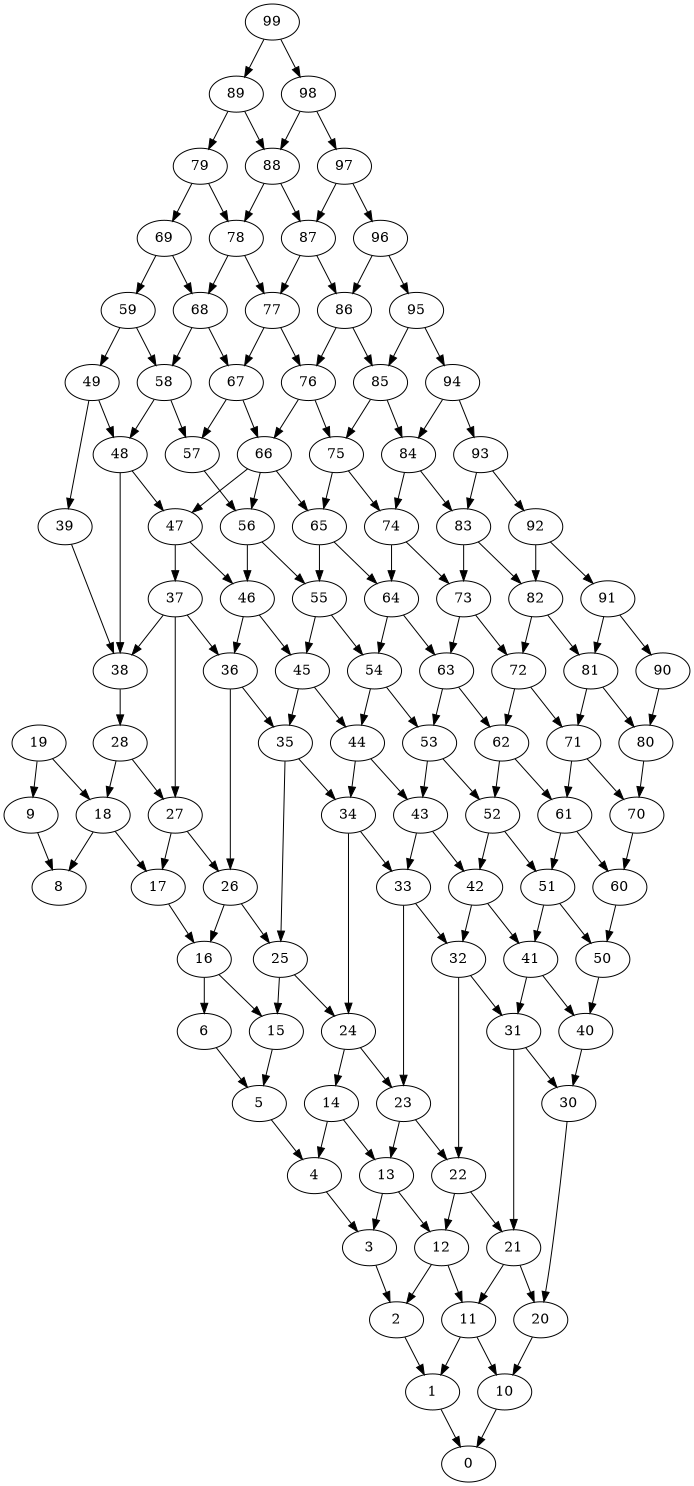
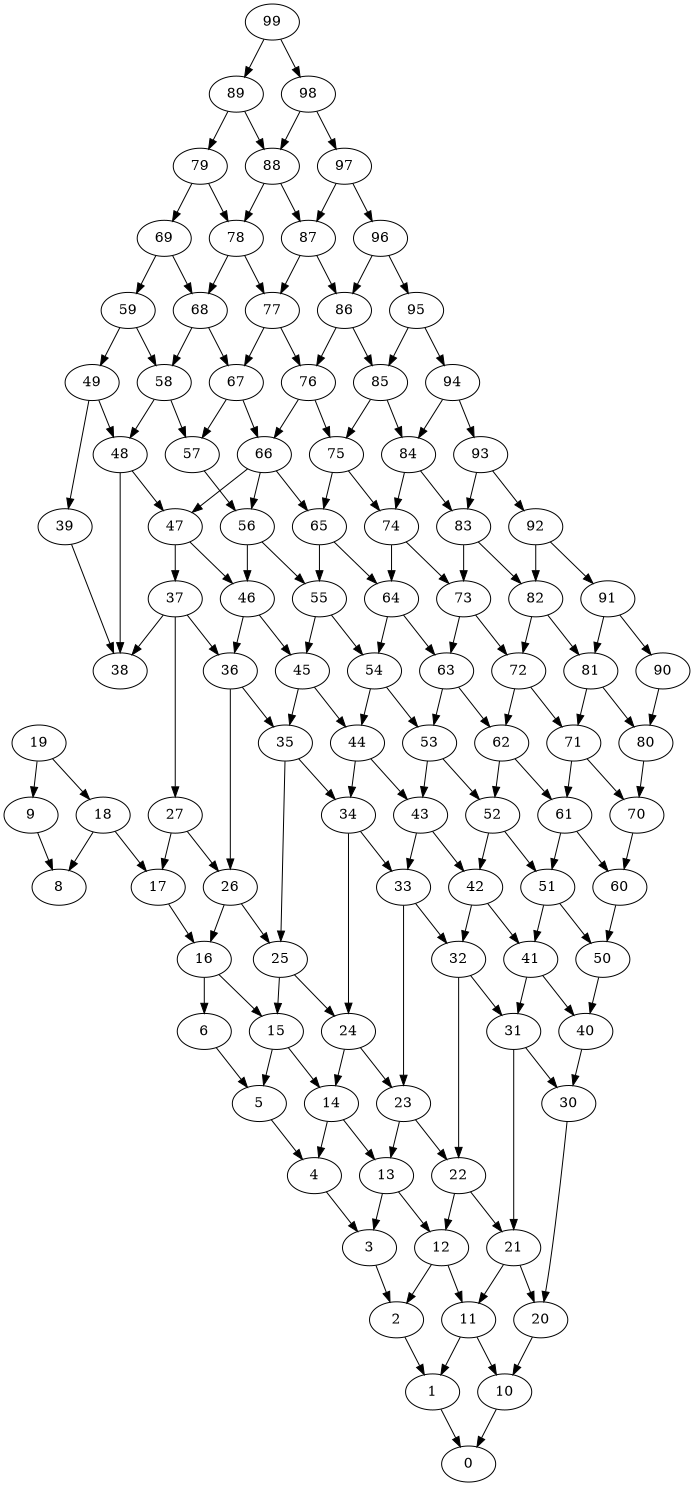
(120, 743) -> none
none -> (301, 1064)
